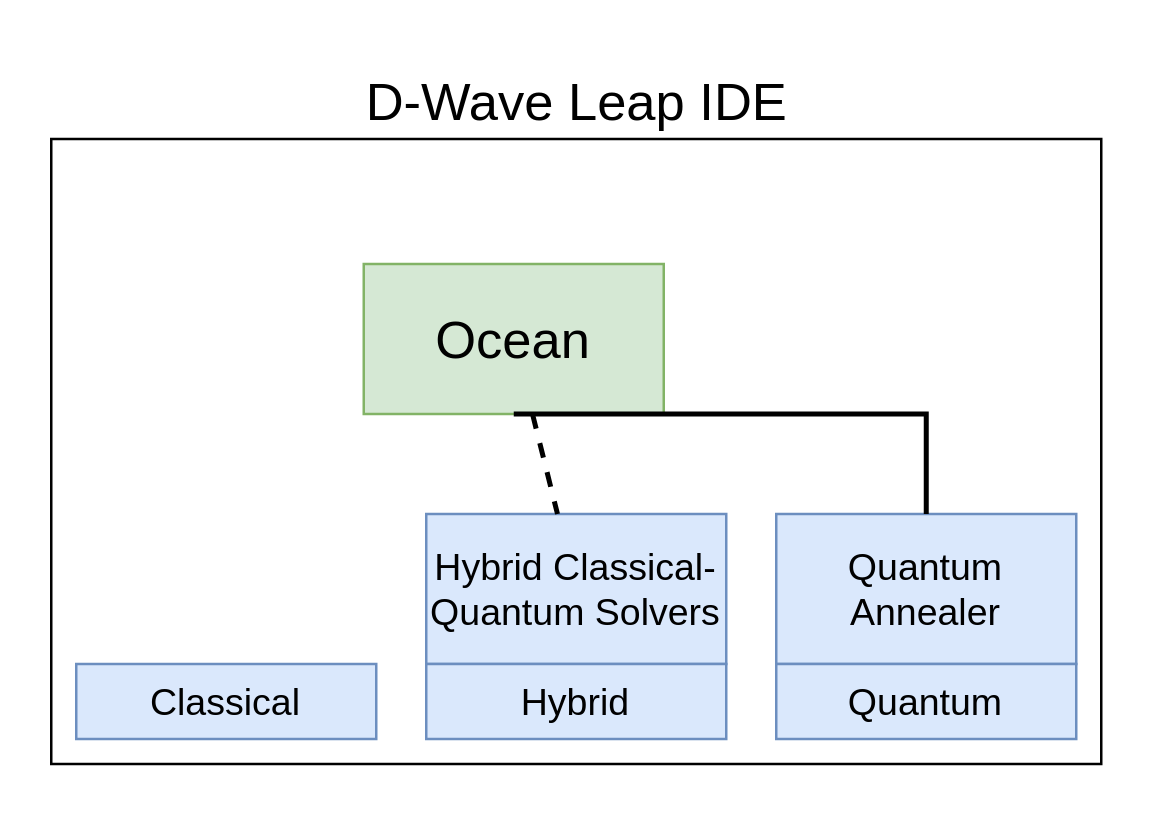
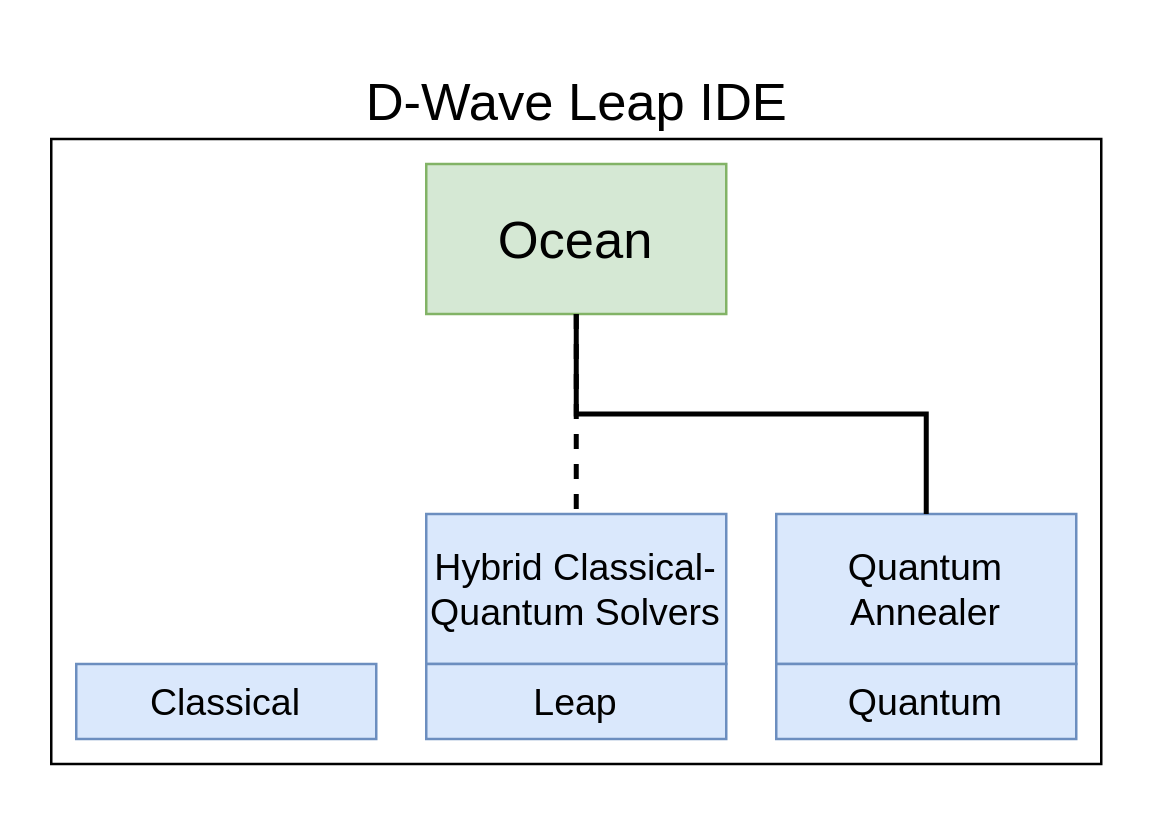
(514, 339) -> (576, 239)
(576, 701) -> (576, 701)
